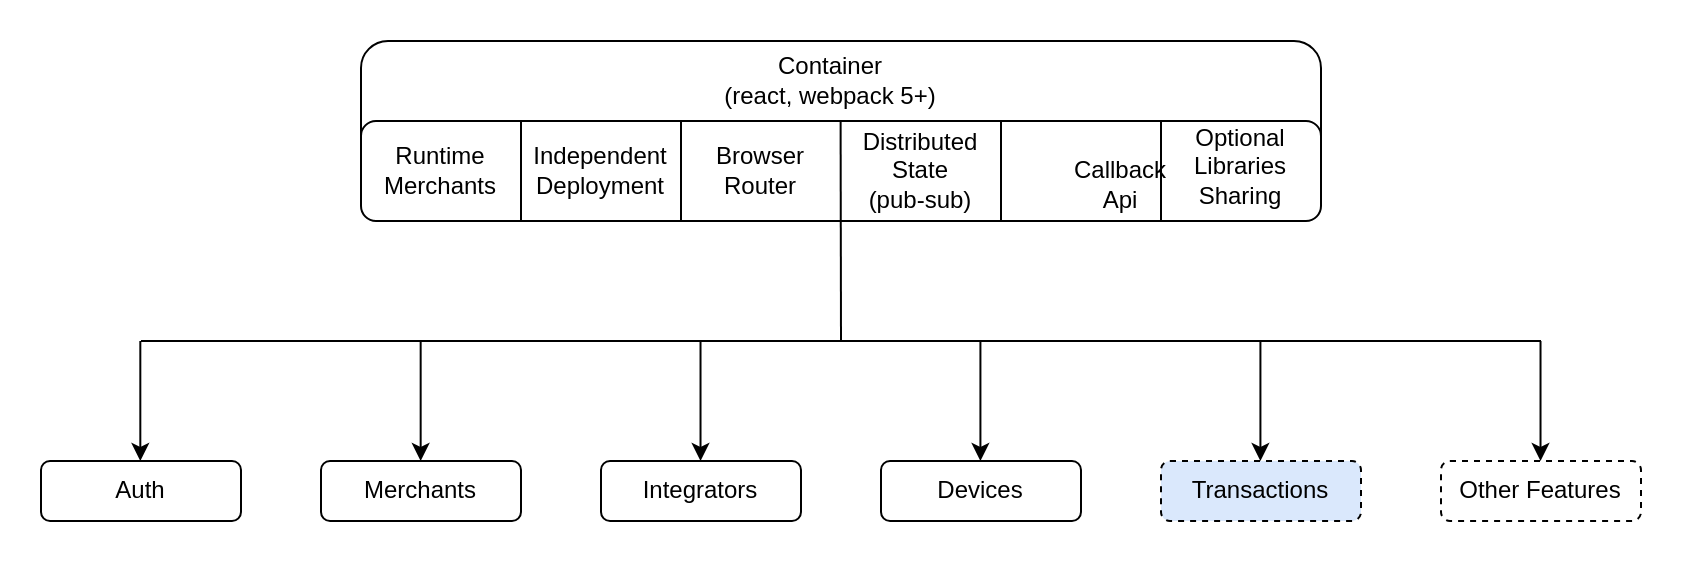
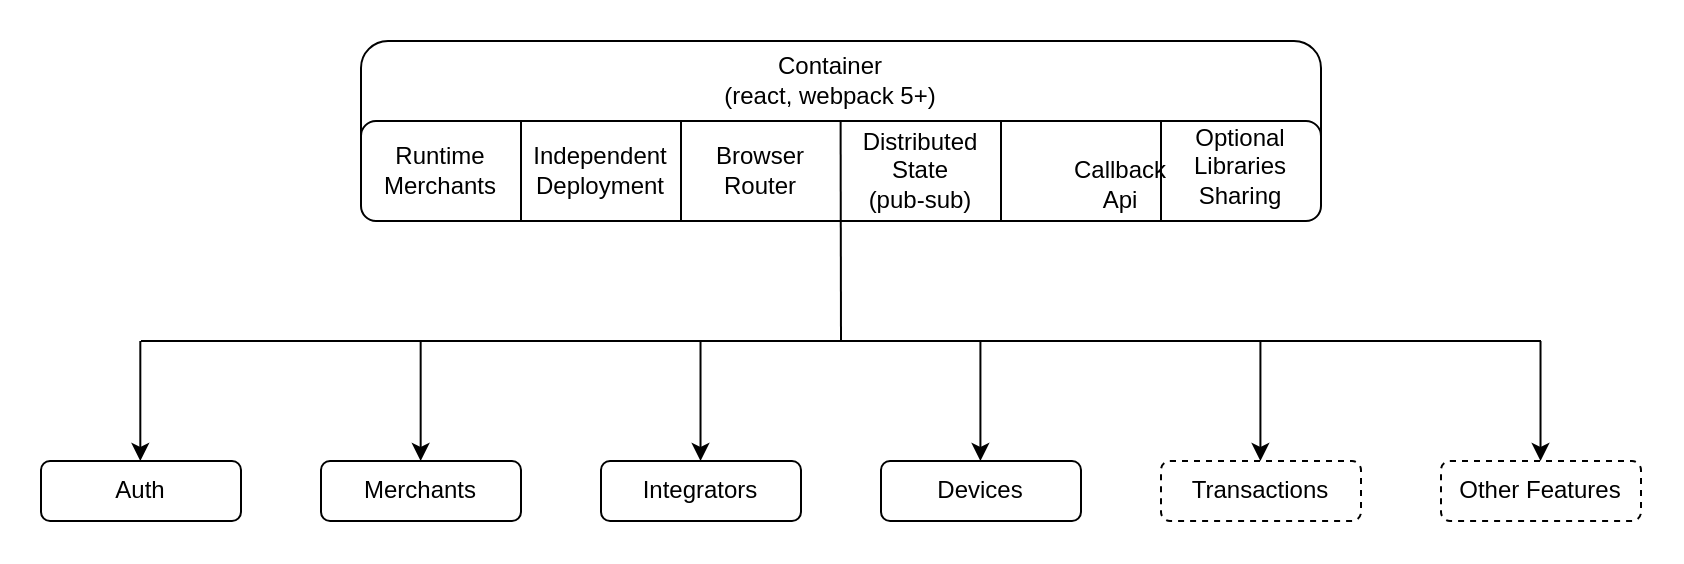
(1261, 491) -> (1261, 491)
